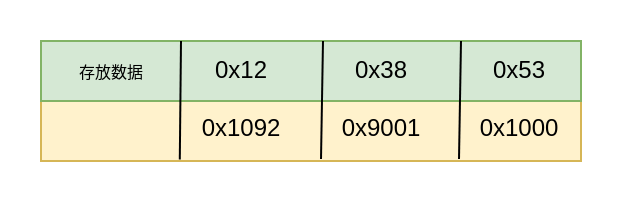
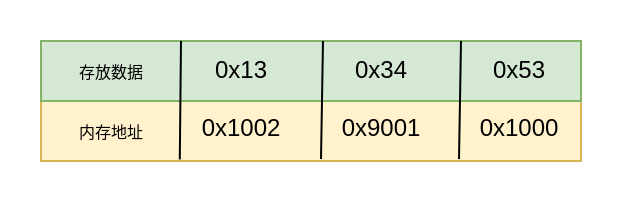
(242, 71) -> (242, 71)
(382, 71) -> (382, 71)
(242, 129) -> (242, 129)
none -> (111, 131)
